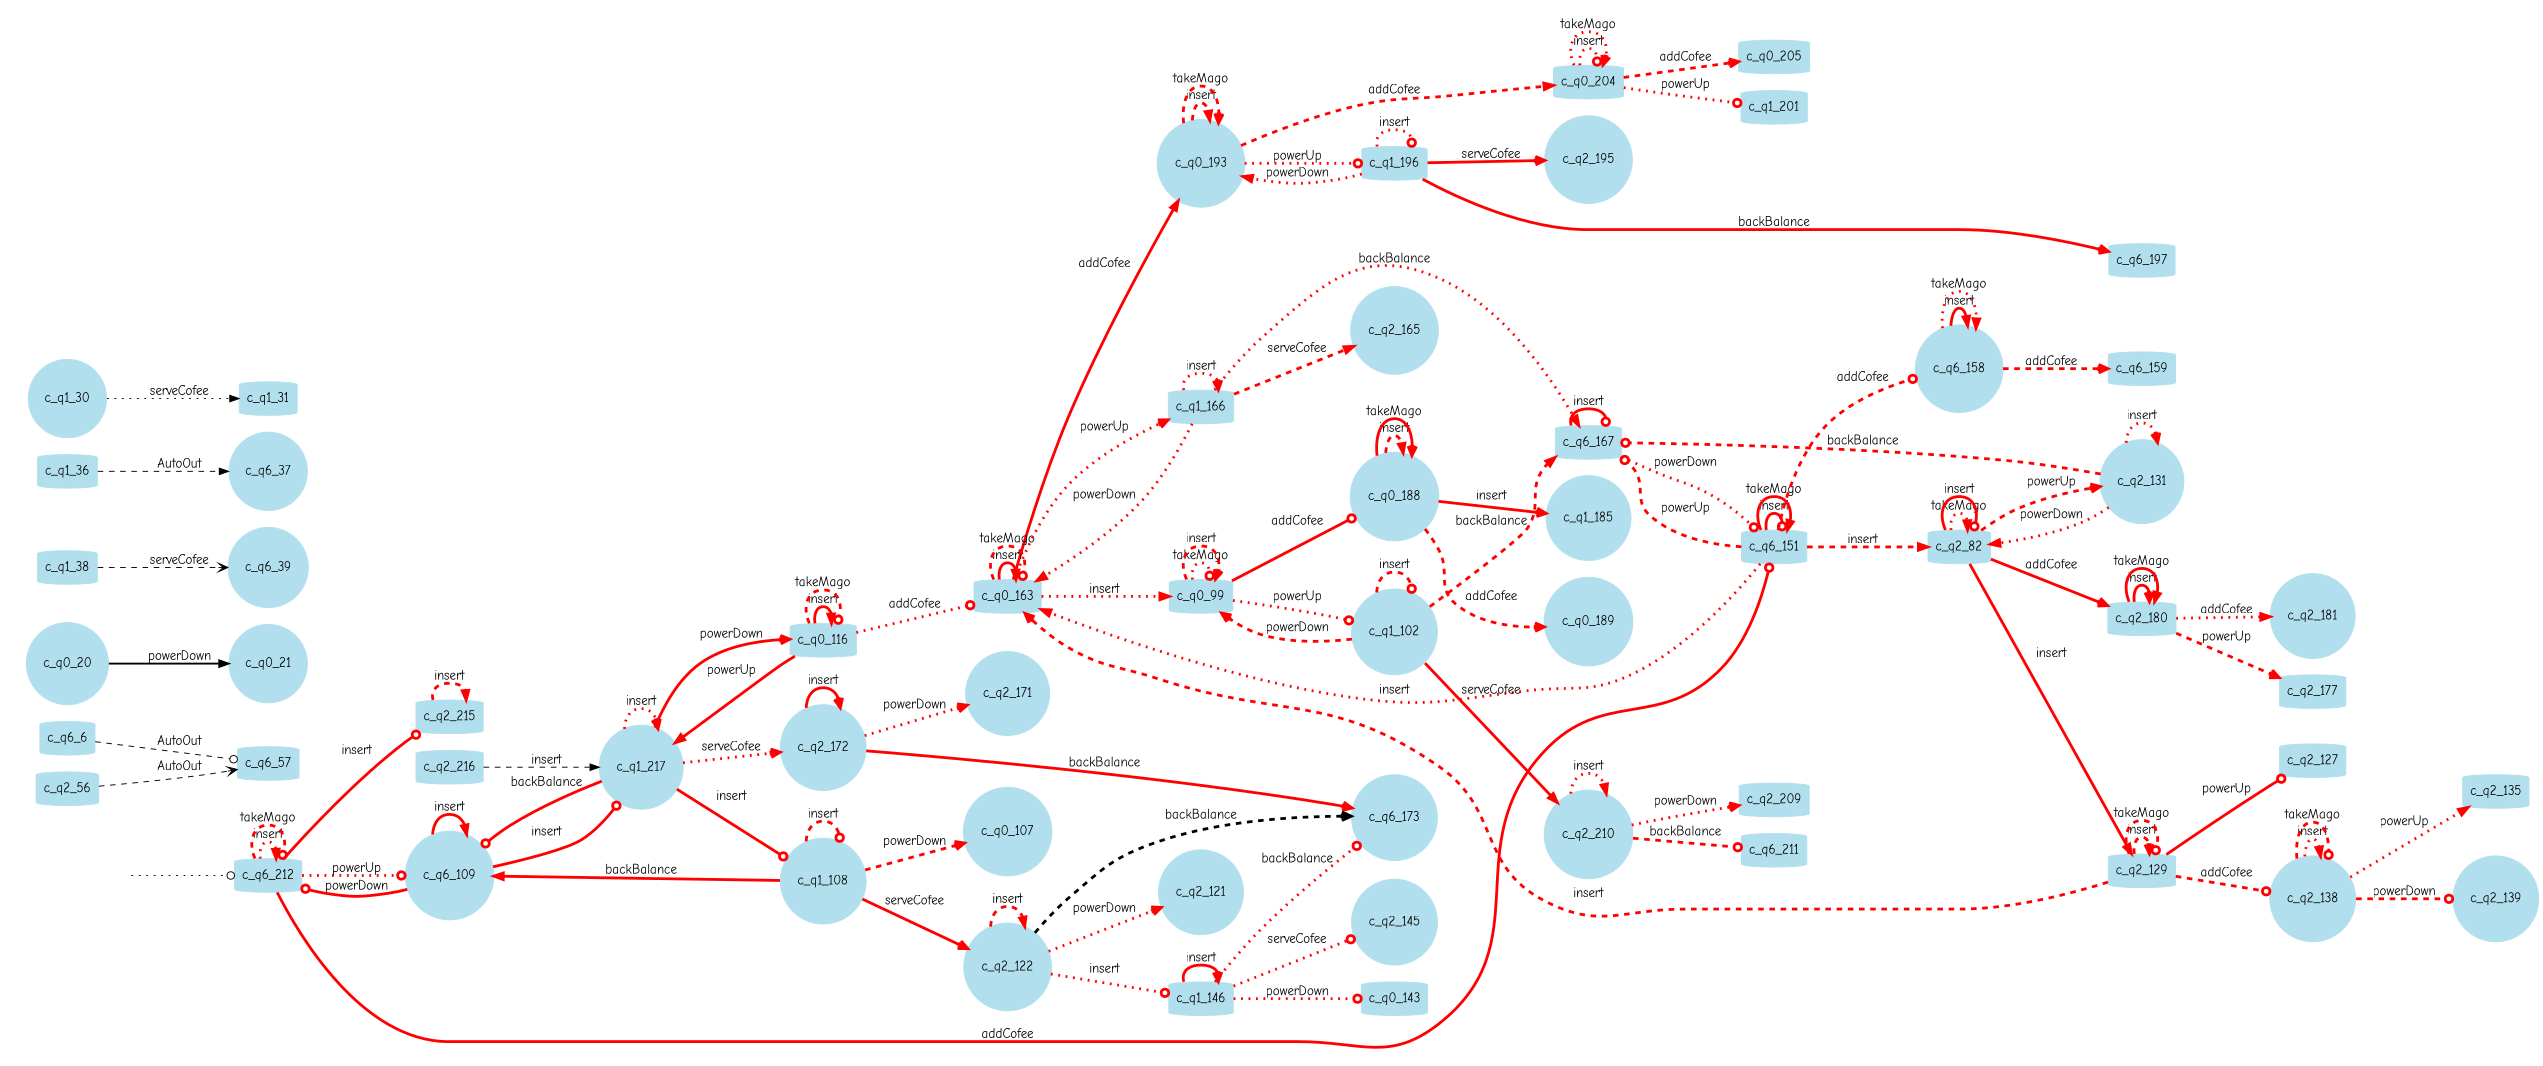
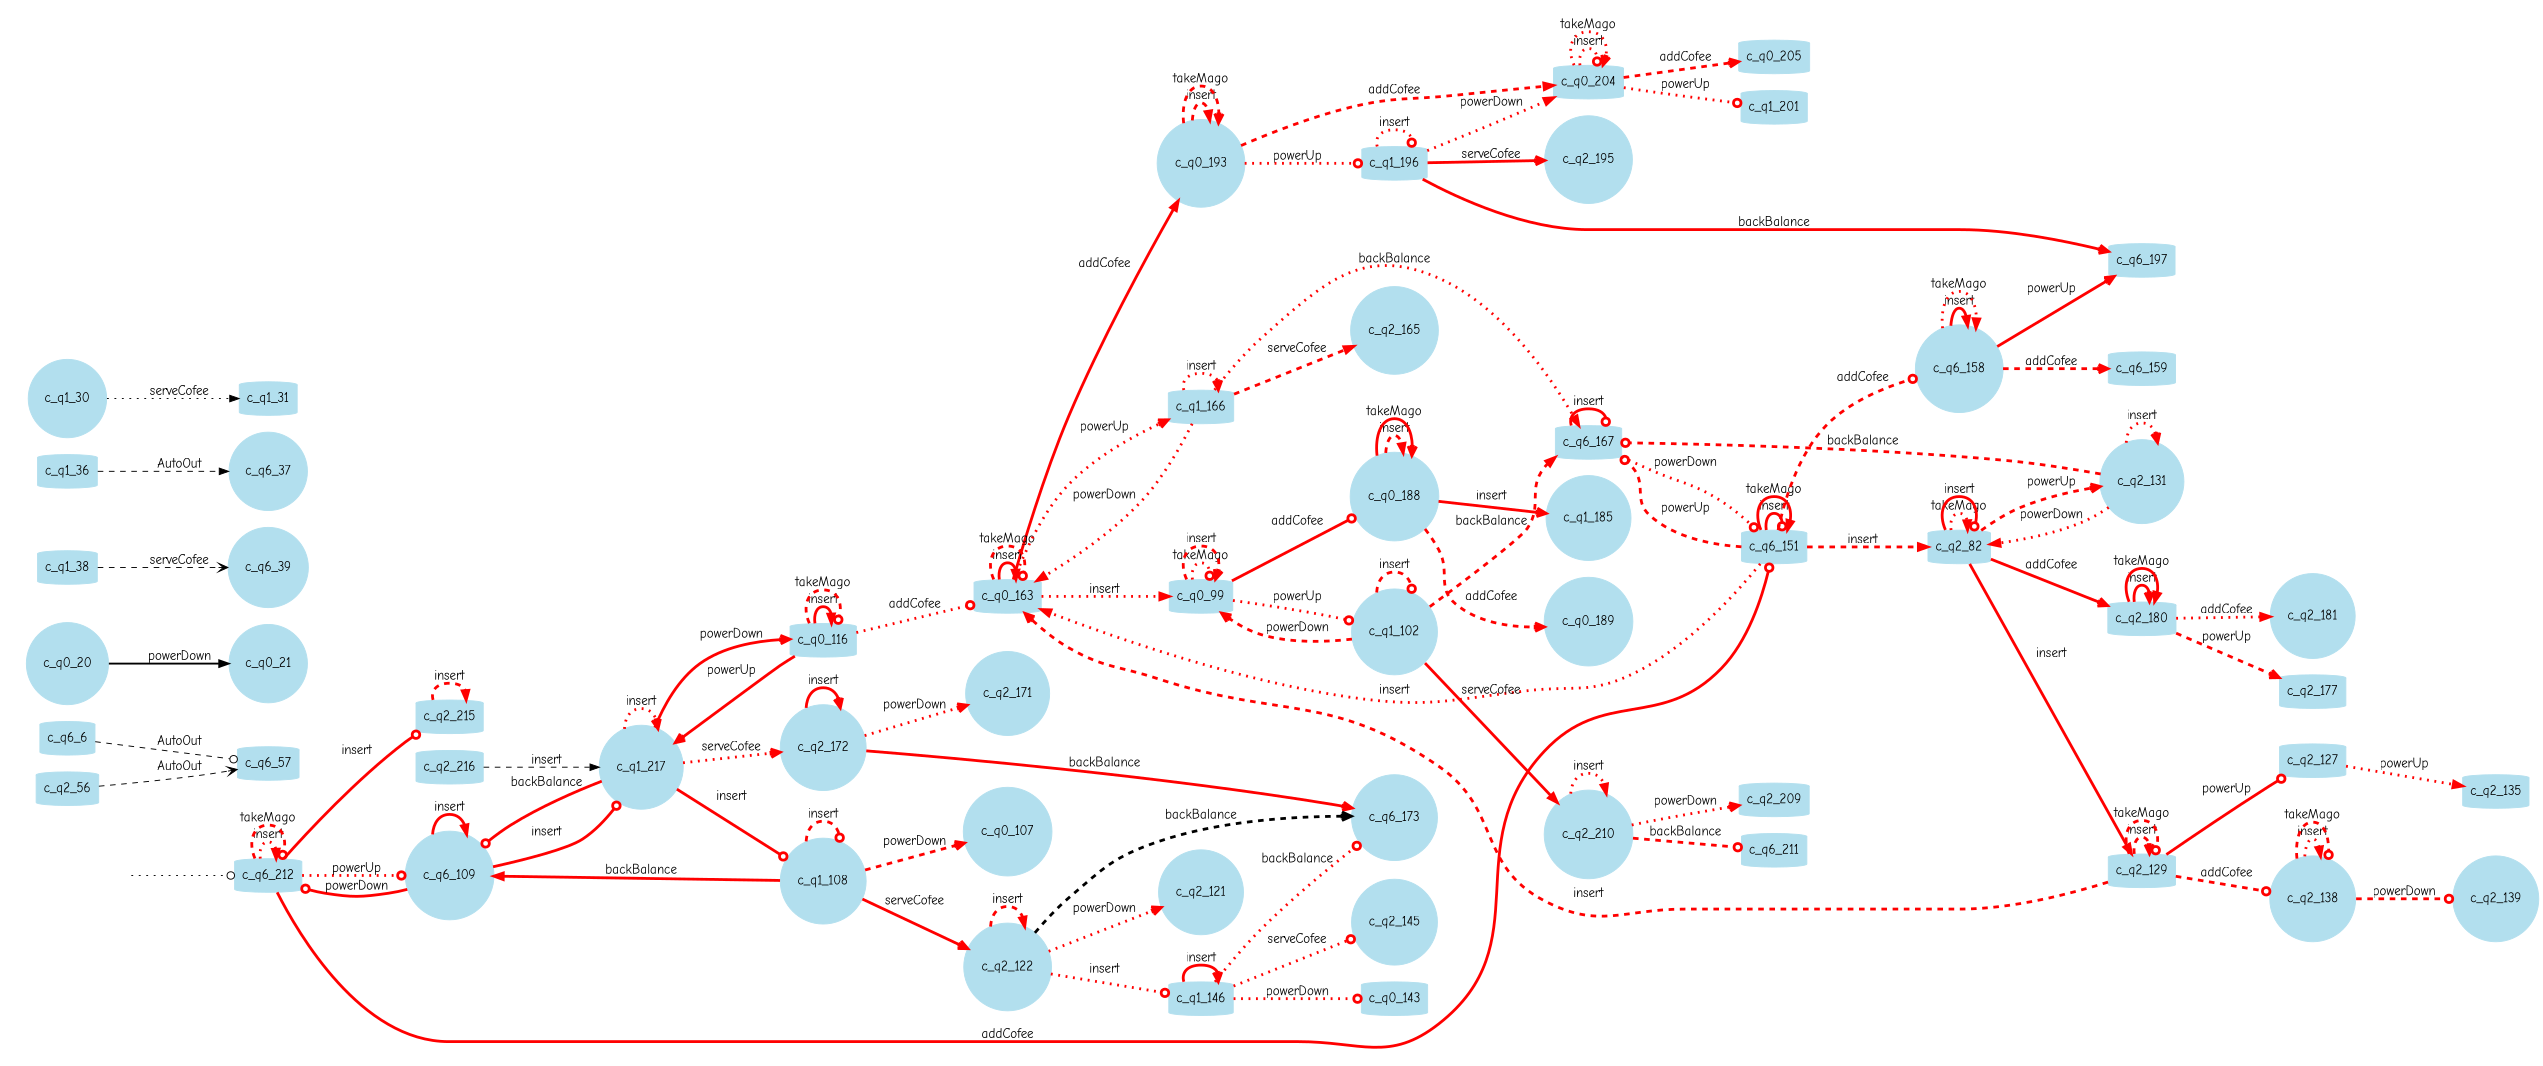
(1307, 183) -> (1486, 127)
none -> (2052, 314)
(738, 696) -> (738, 696)
(2405, 845) -> (2400, 775)
